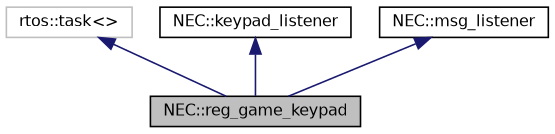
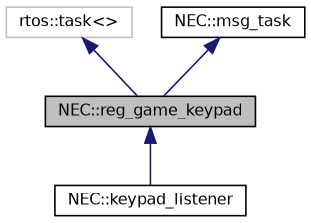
(464, 22) -> (233, 22)
(255, 75) -> (150, 164)
